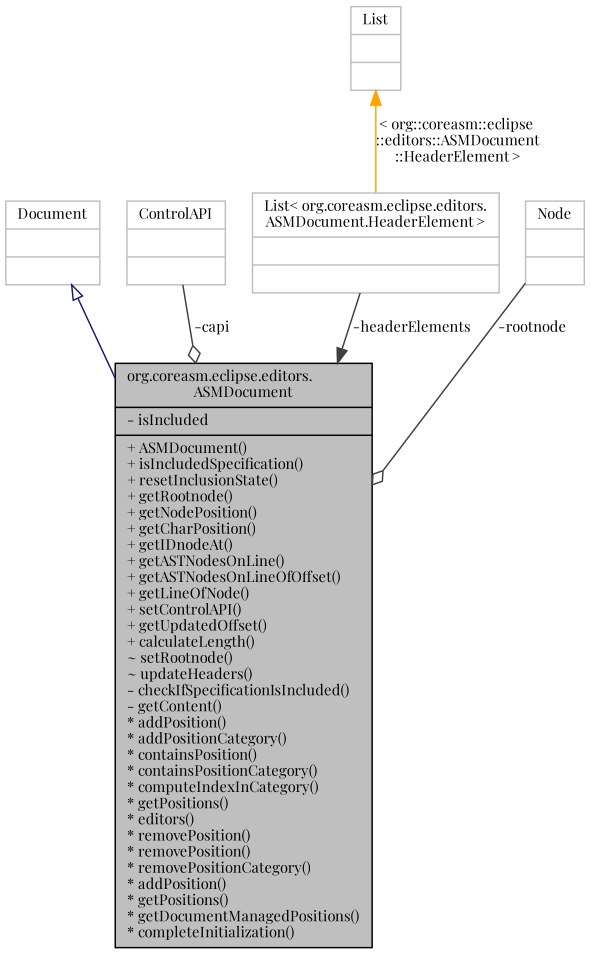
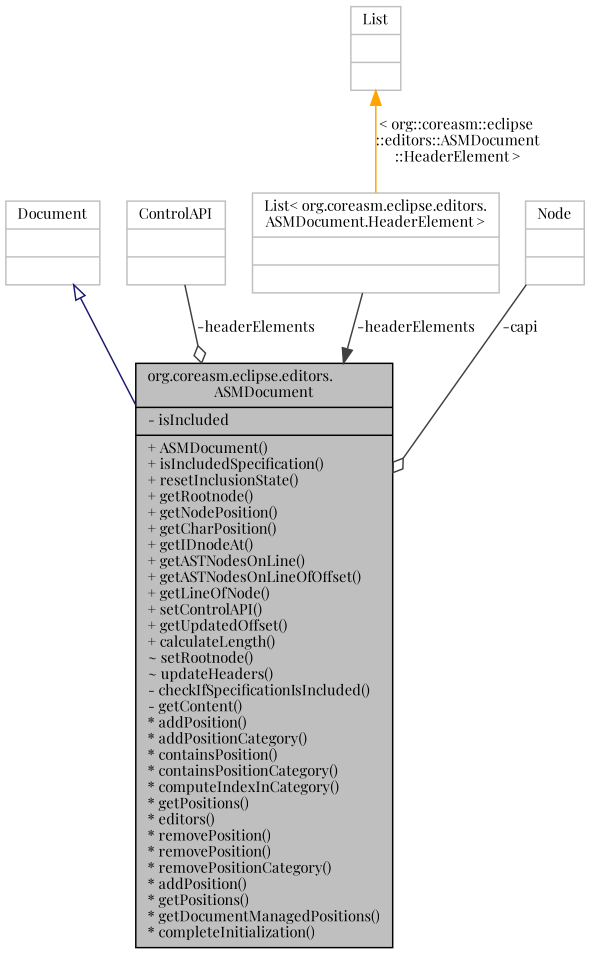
(211, 328) -> (255, 328)
(531, 328) -> (519, 328)
